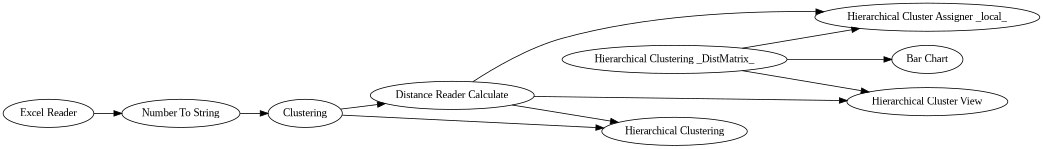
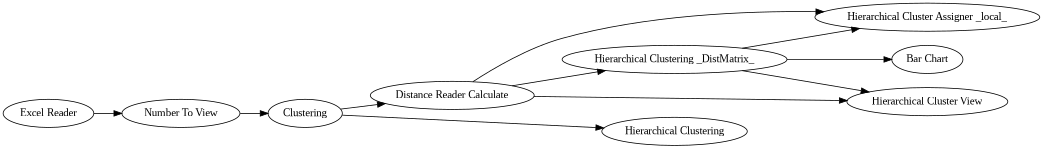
(181, 113) -> (181, 113)
(561, 113) -> (555, 79)
